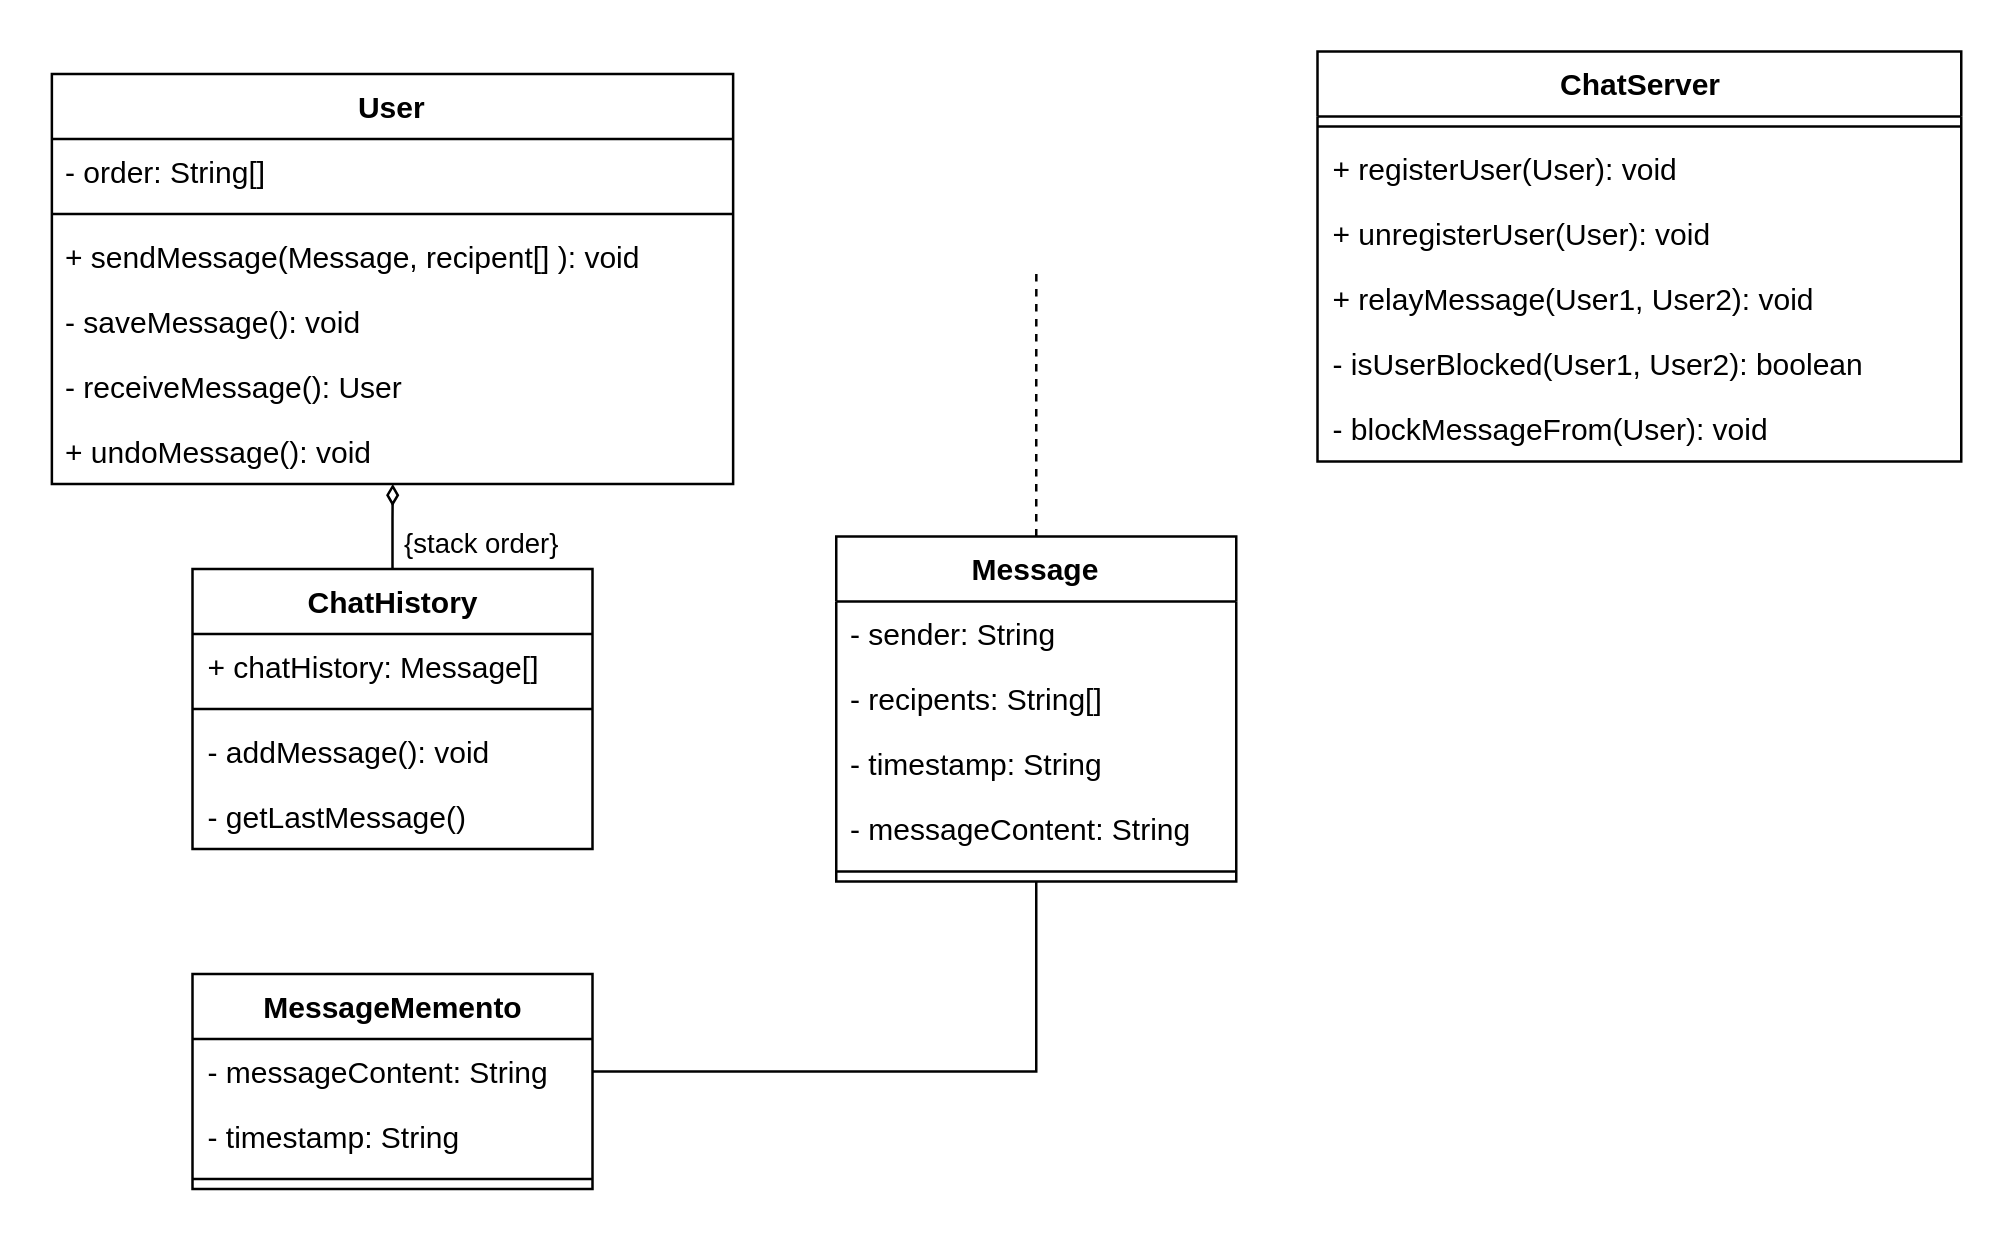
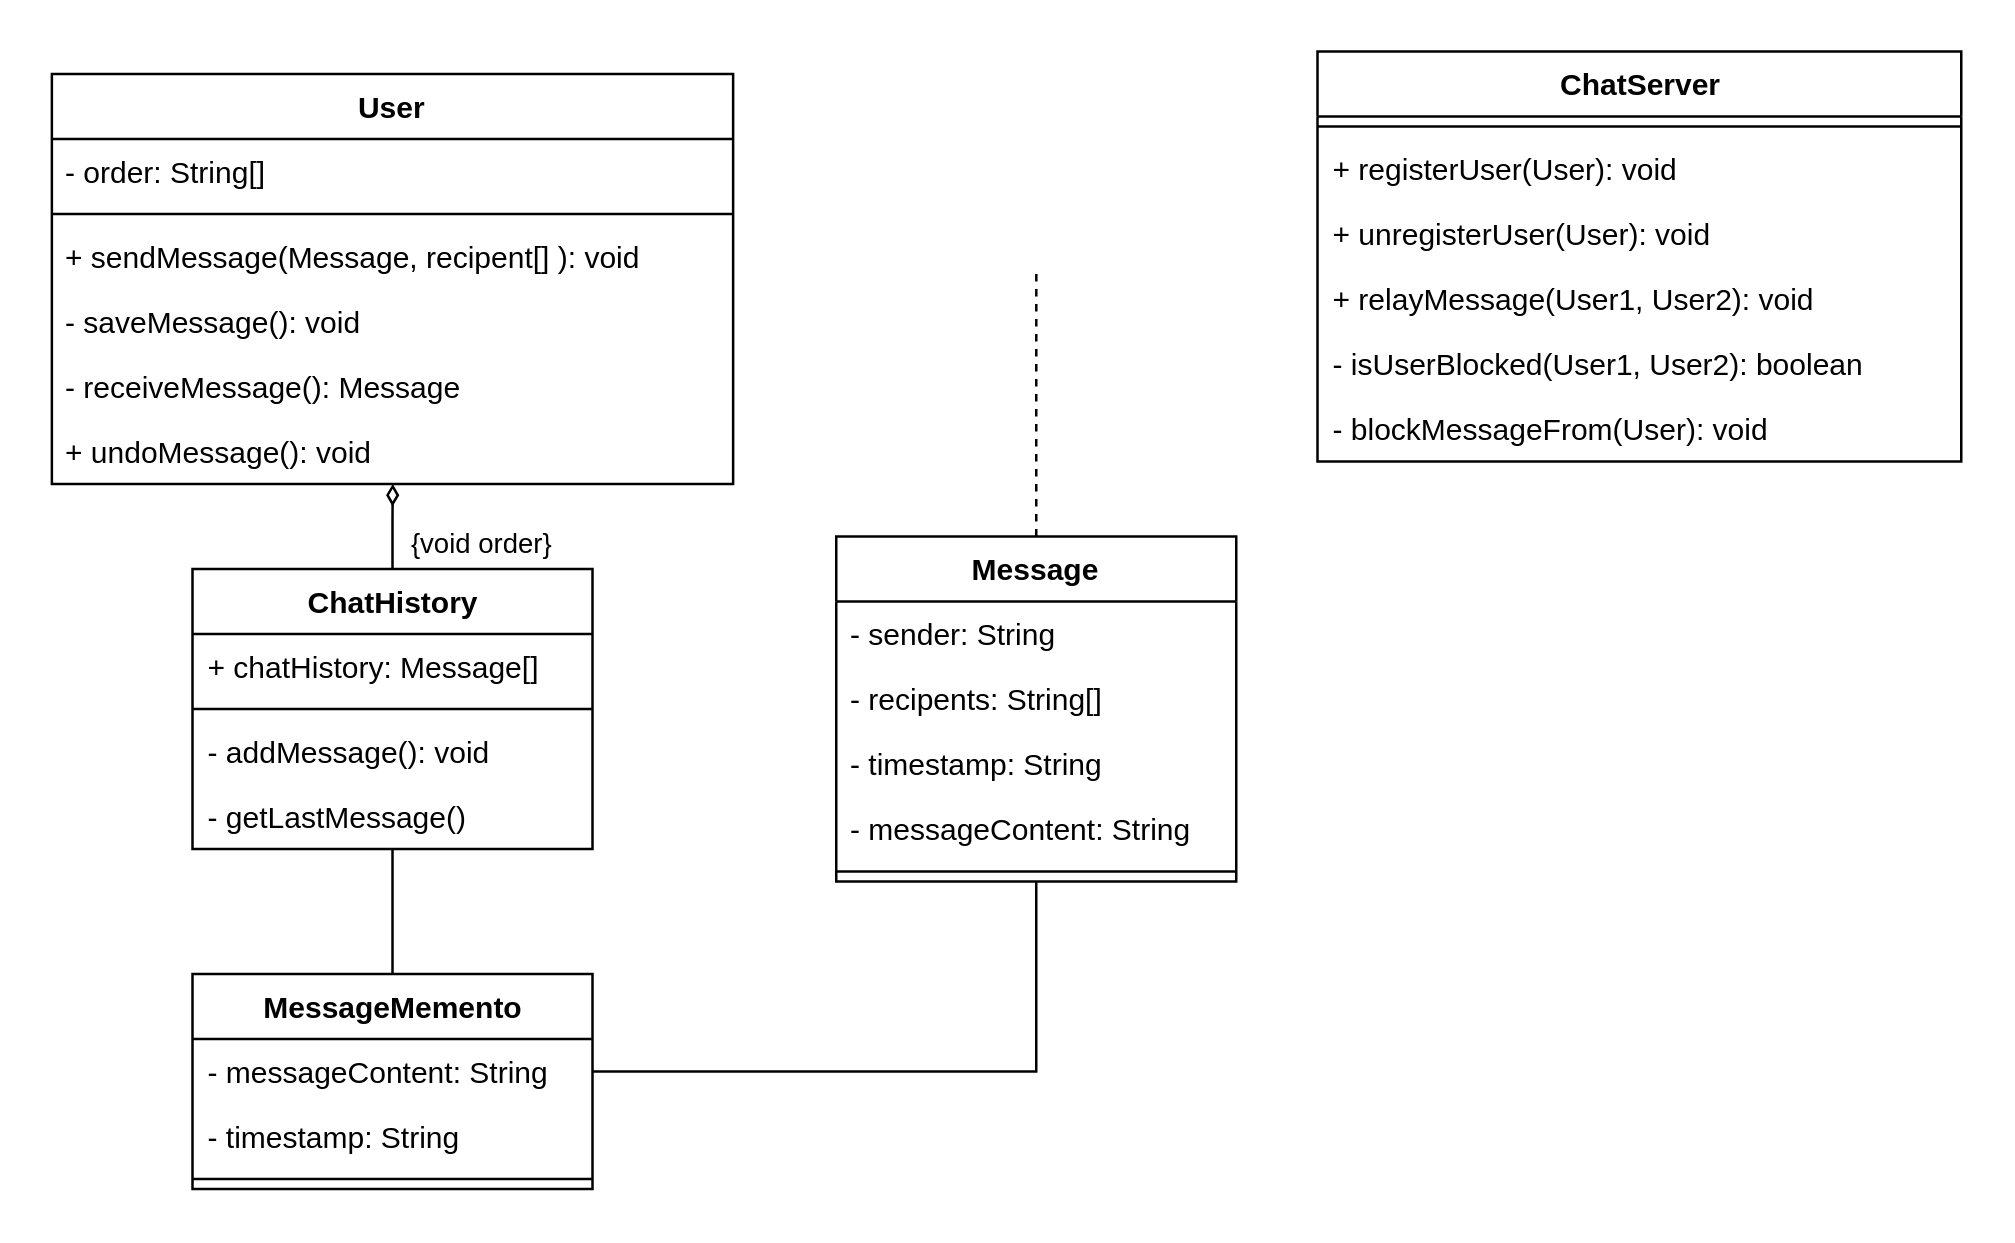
(252, 389) -> (277, 389)
(483, 544) -> (483, 544)
none -> (393, 914)
